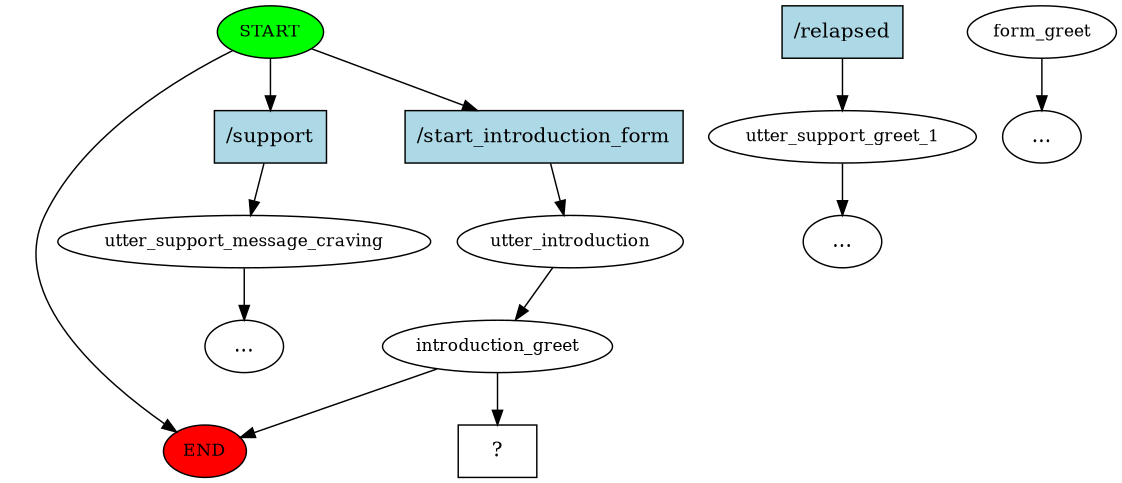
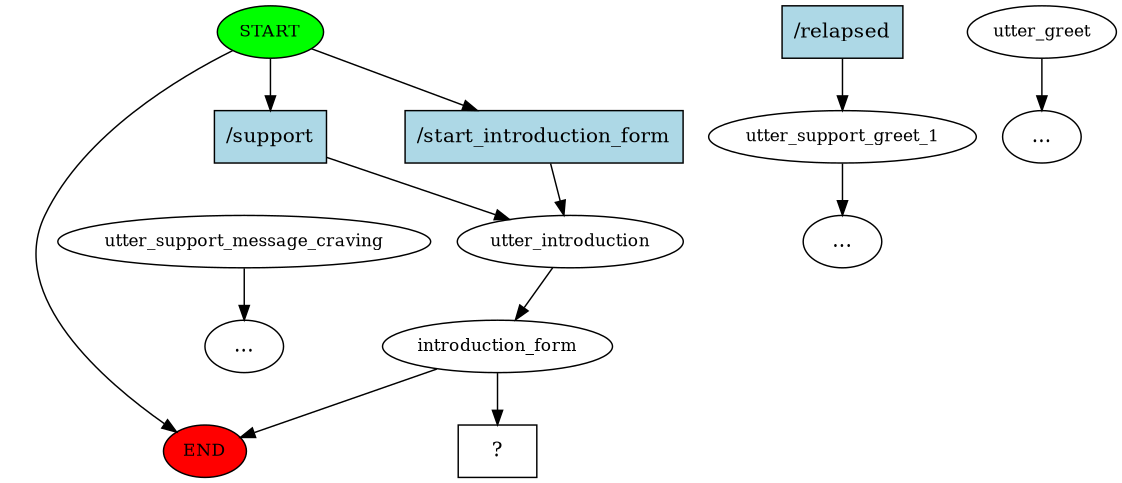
(1042, 32) -> (1042, 32)
(259, 182) -> (411, 186)
(498, 346) -> (498, 346)
